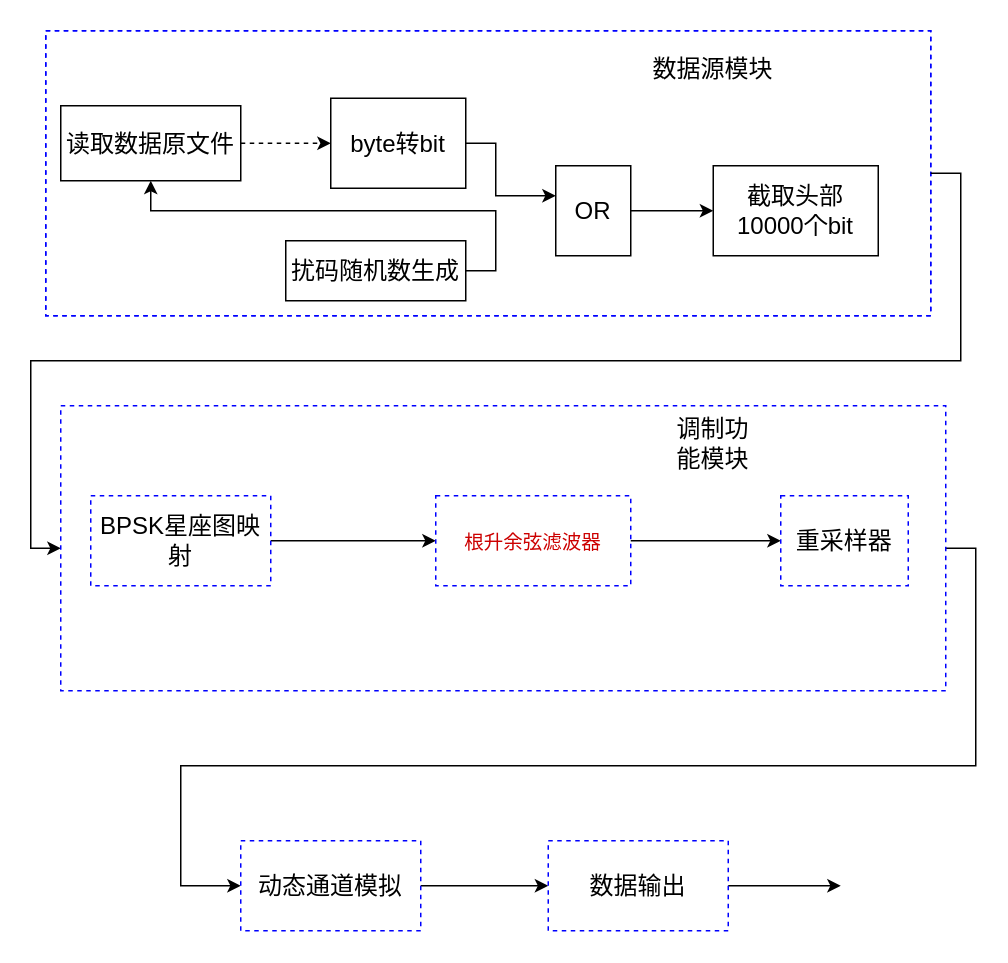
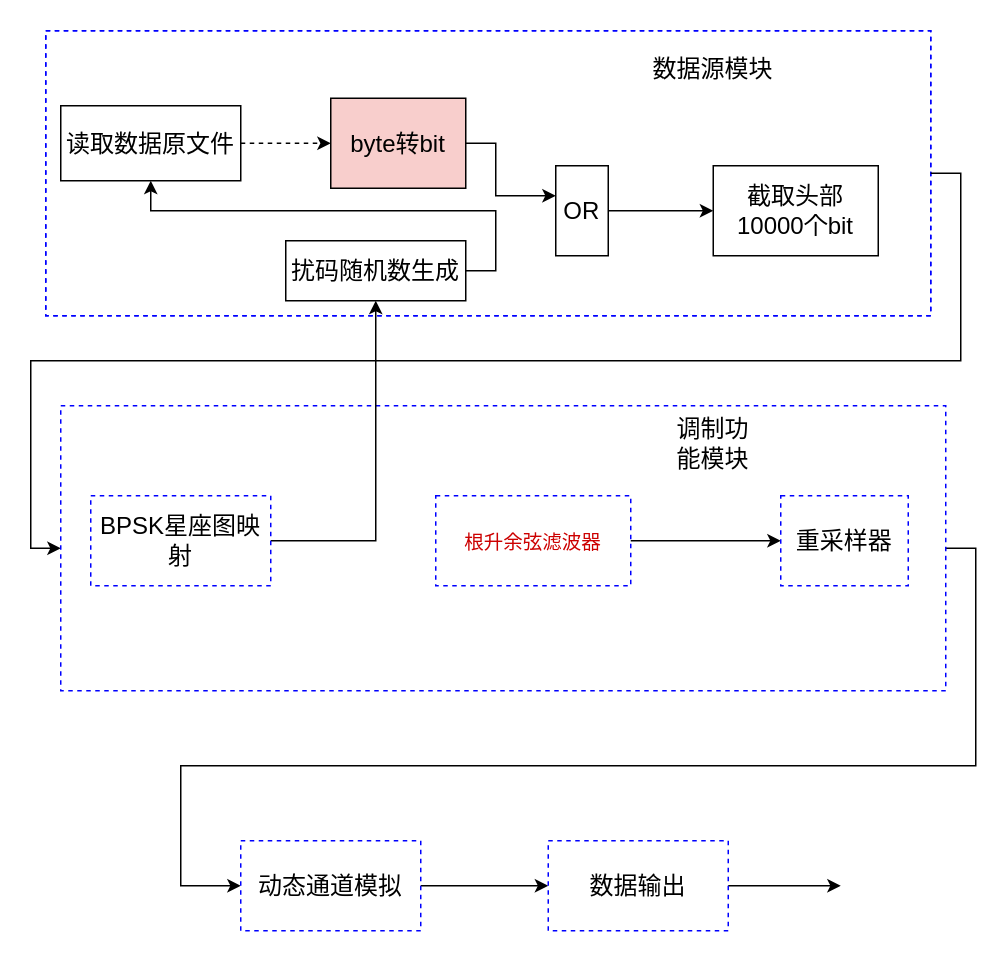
(398, 143) -> (398, 143)
(593, 211) -> (582, 211)
(399, 541) -> (376, 428)
